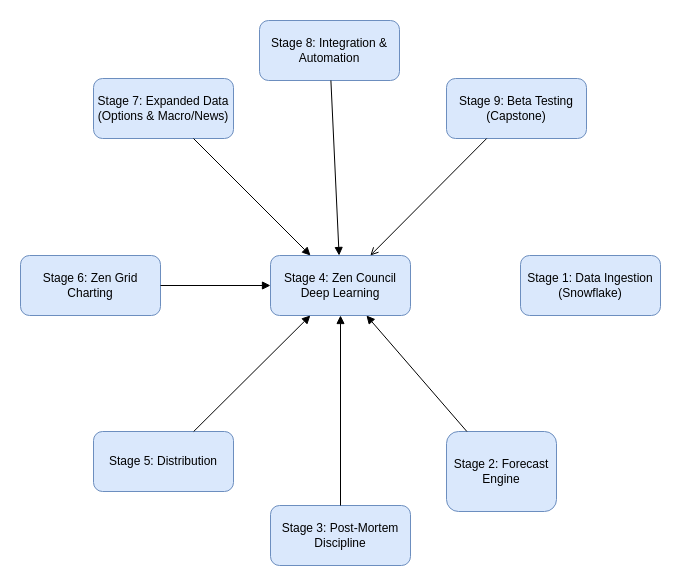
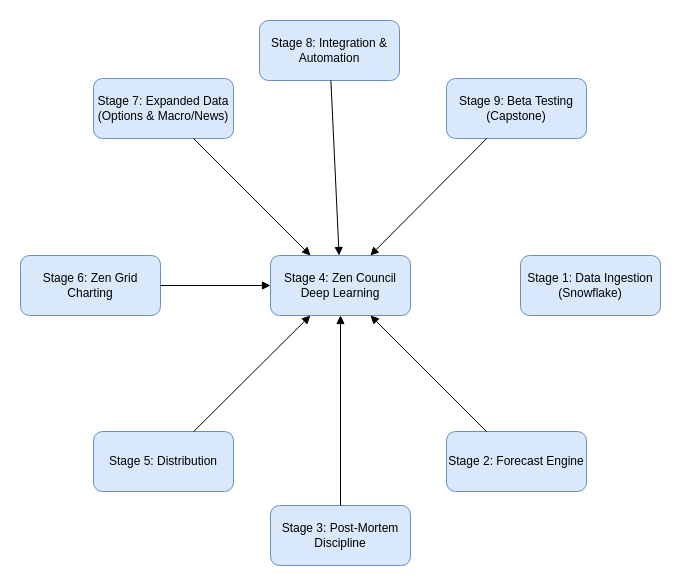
(375, 251) -> (377, 248)
(502, 472) -> (517, 462)
